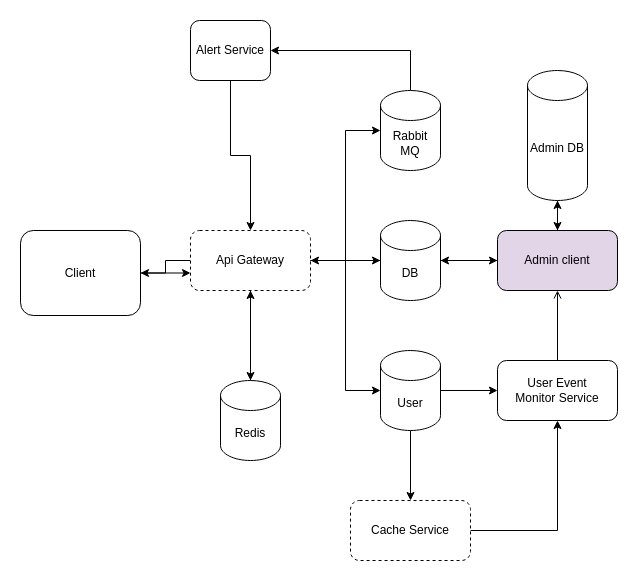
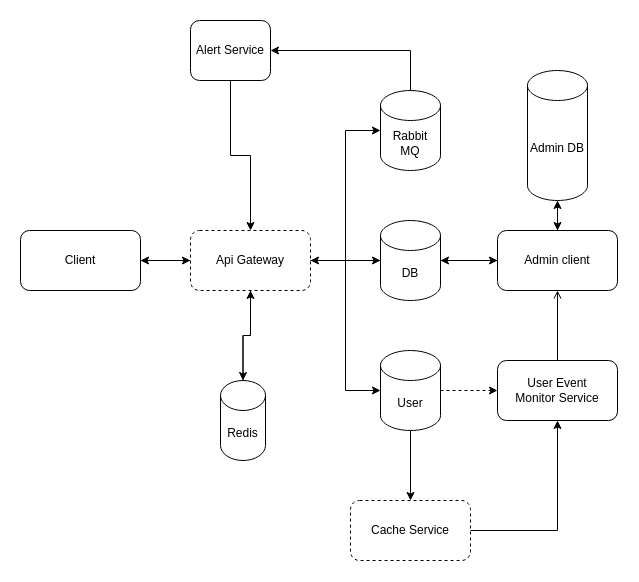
(558, 261) -> (558, 261)
(81, 273) -> (81, 261)
(466, 391) -> (466, 391)
(251, 421) -> (243, 421)
